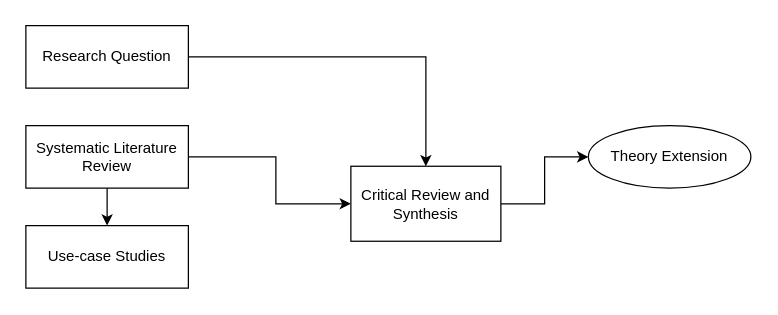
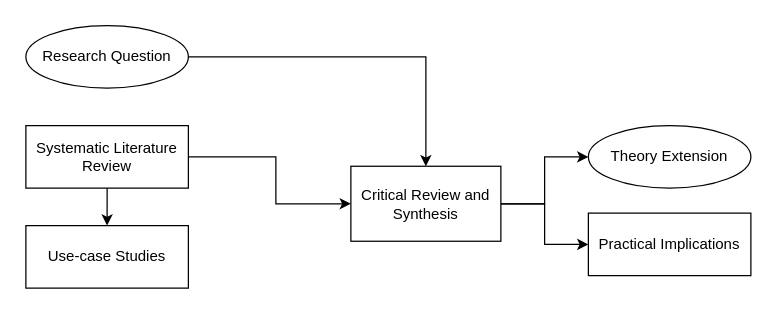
(107, 57) -> (107, 57)
none -> (544, 242)
none -> (669, 244)
